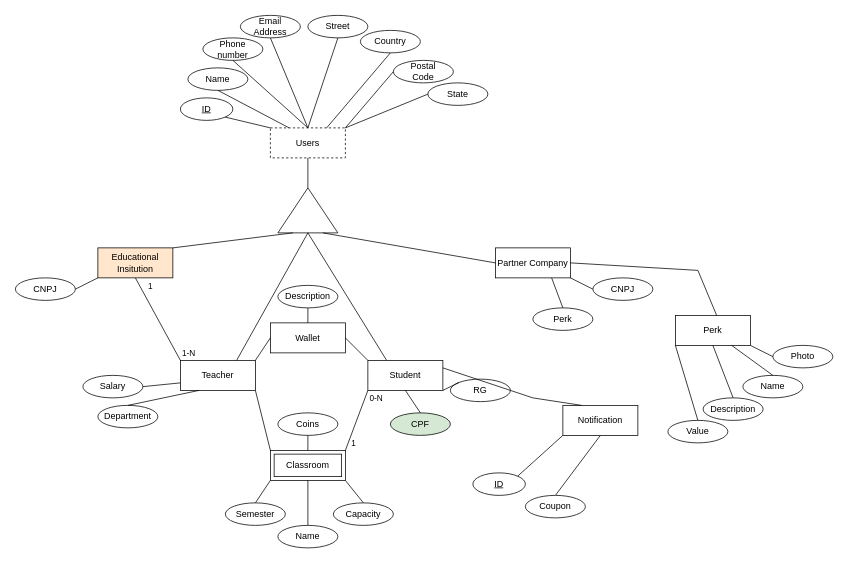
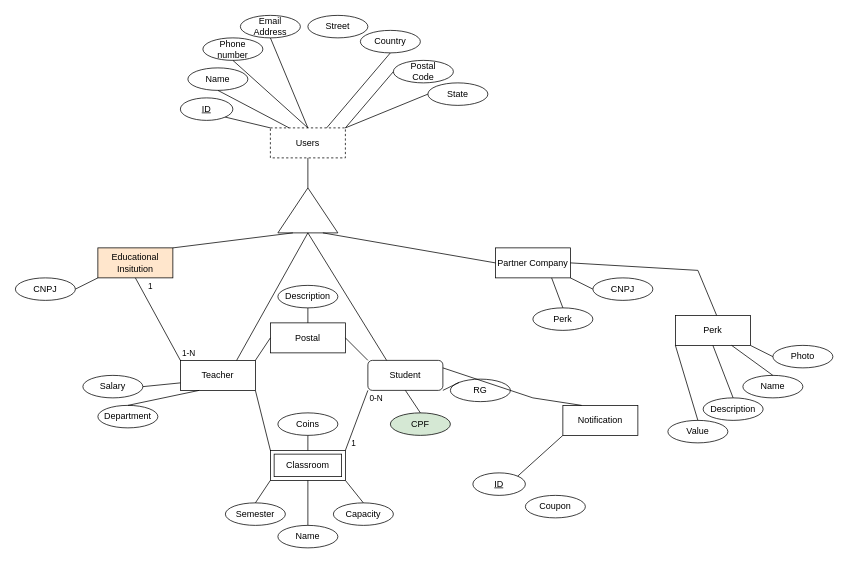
(323, 83) -> none
(308, 338) -> (308, 338)
(405, 375) -> (405, 375)
(578, 466) -> none
